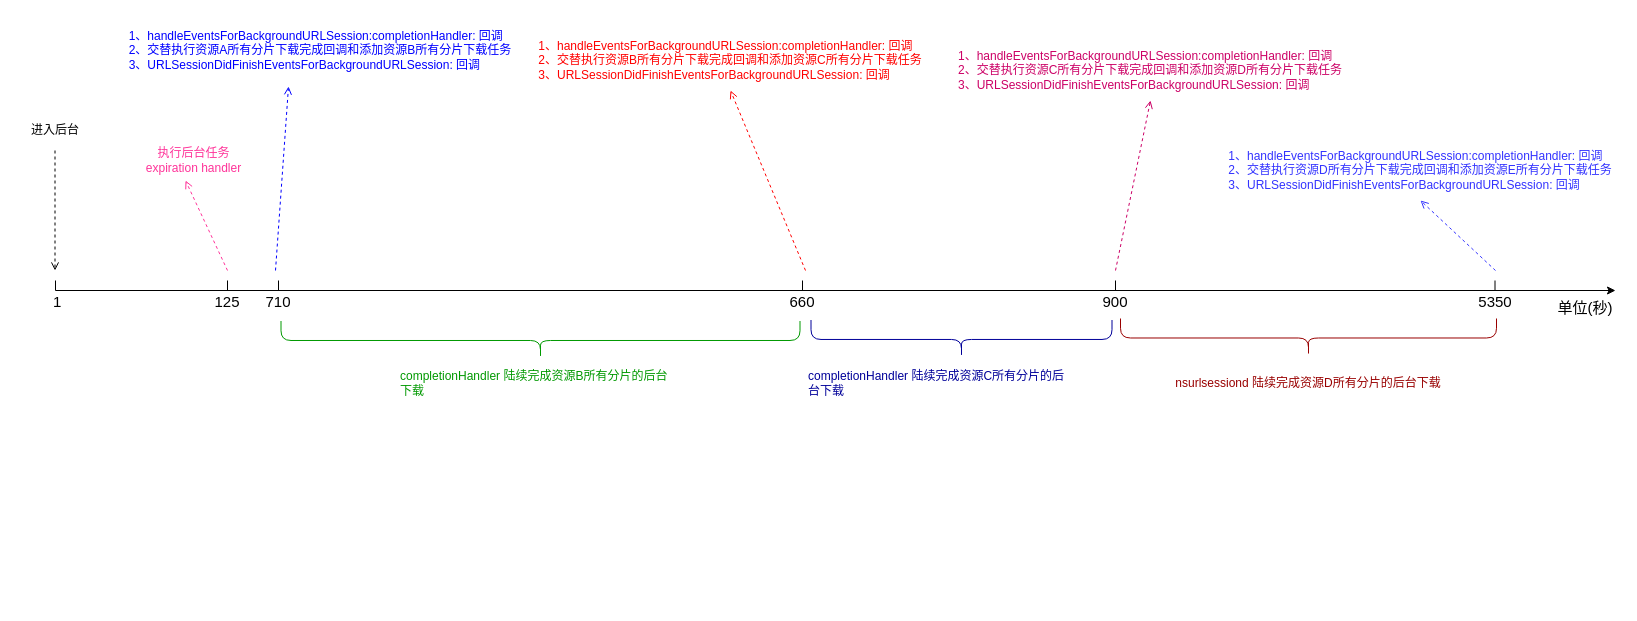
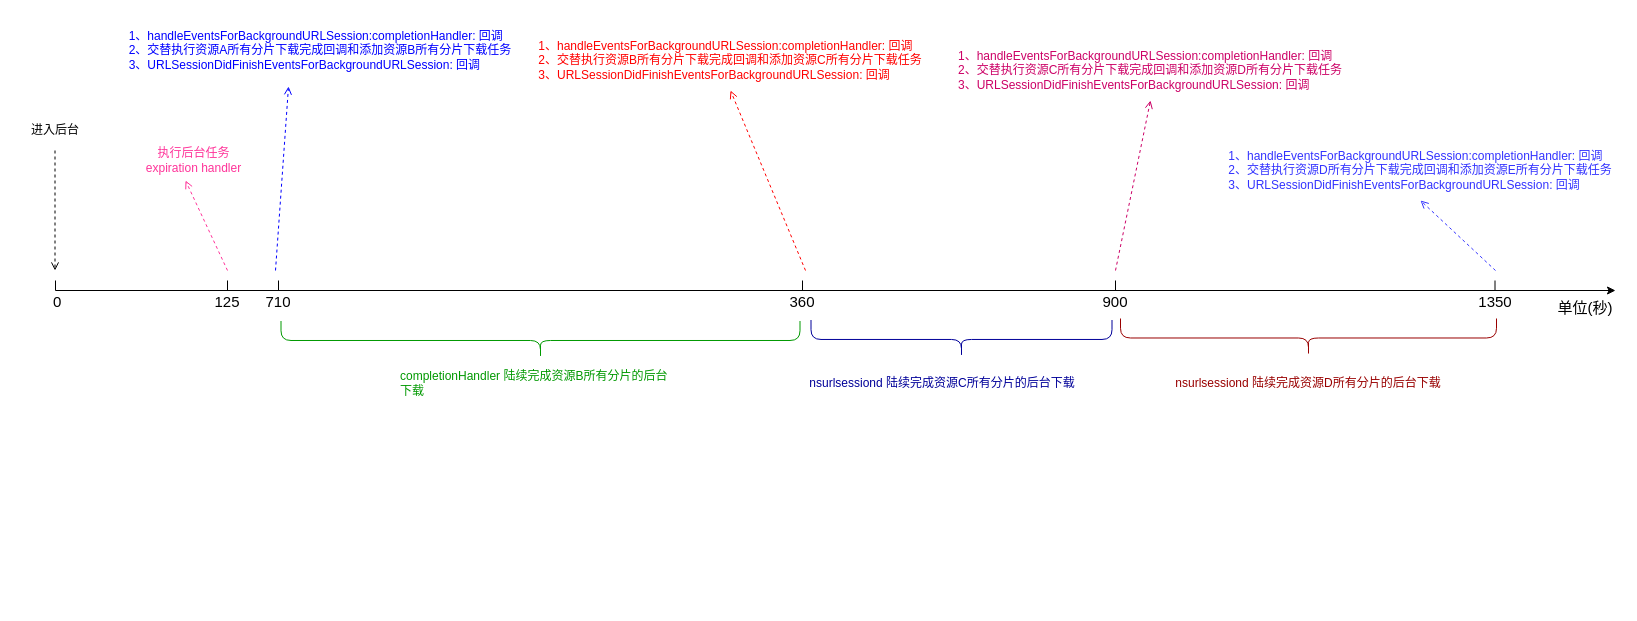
(56, 302) -> (56, 302)
(803, 302) -> (803, 302)
(1496, 302) -> (1496, 302)
(943, 384) -> (943, 384)
